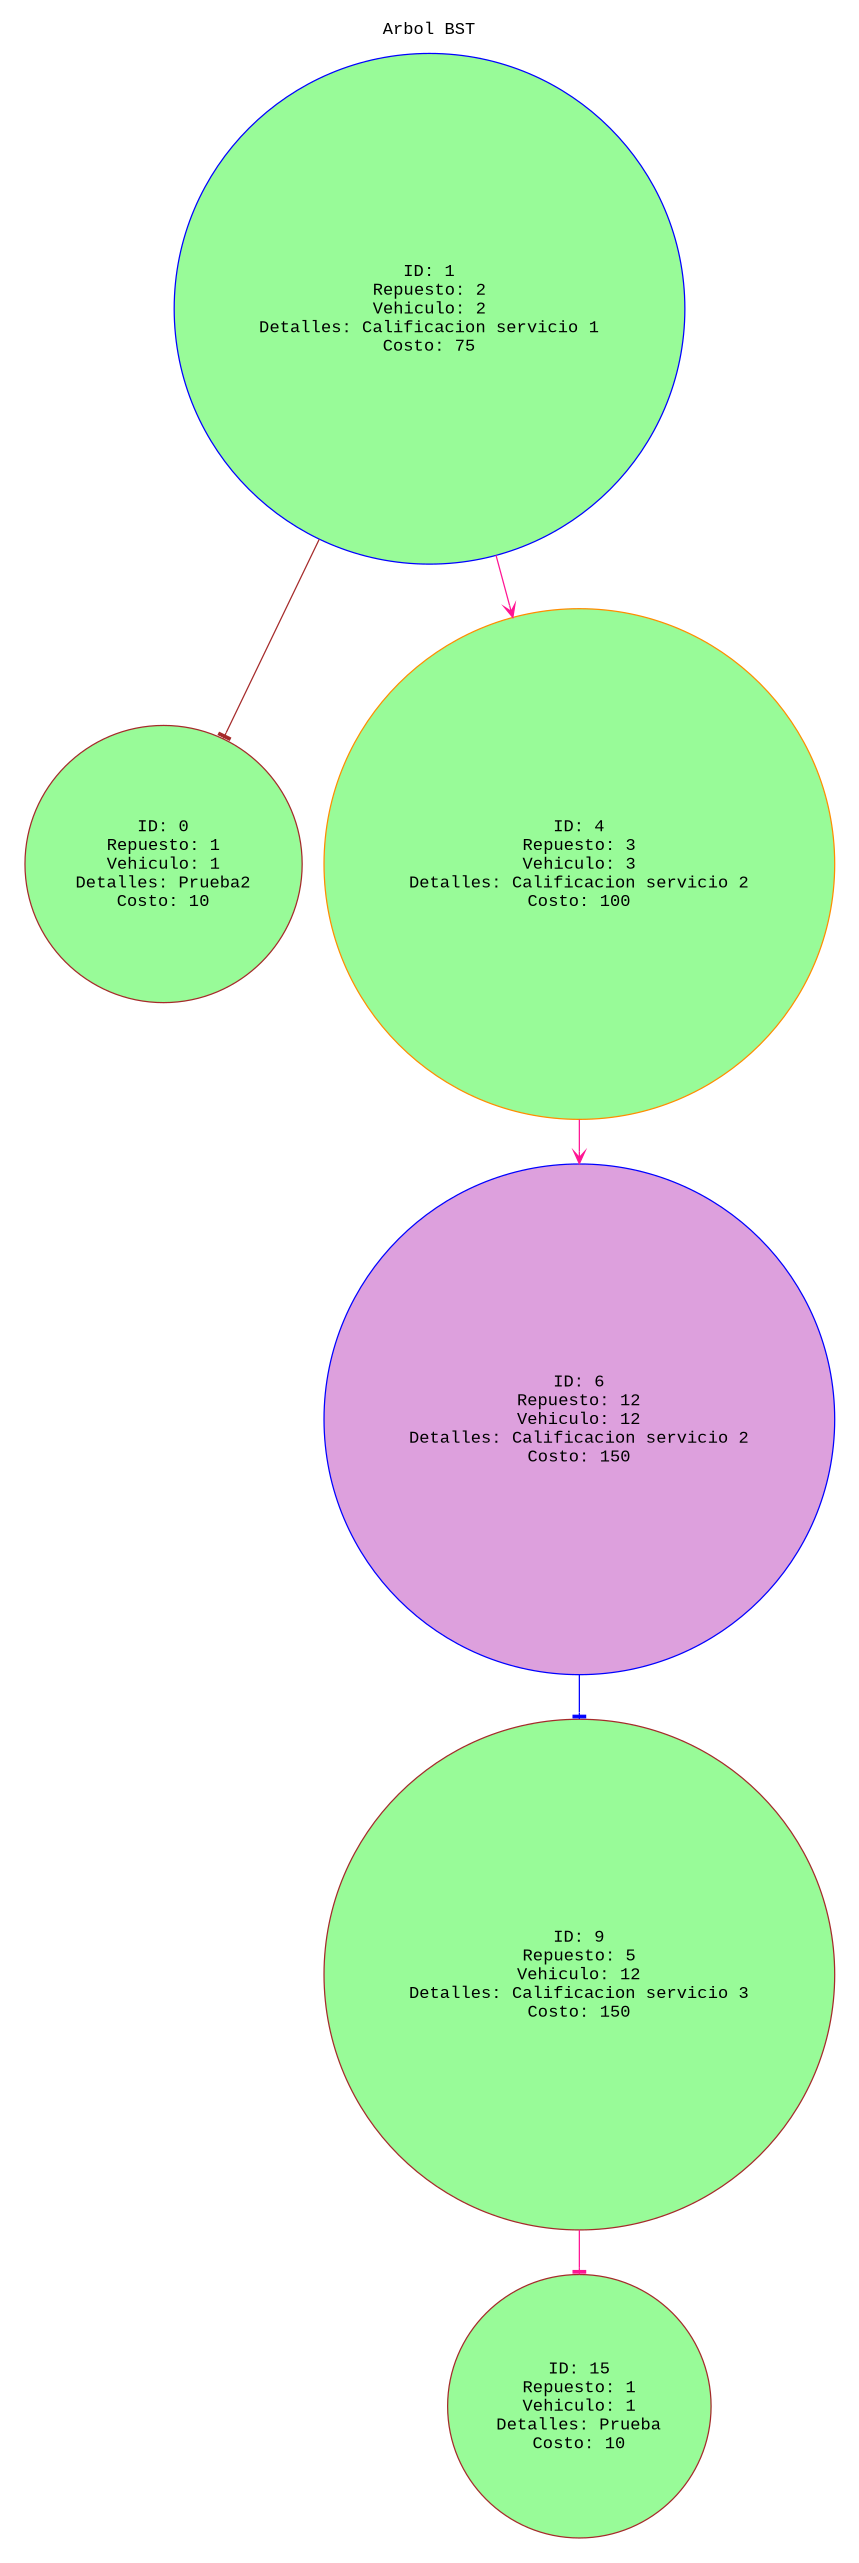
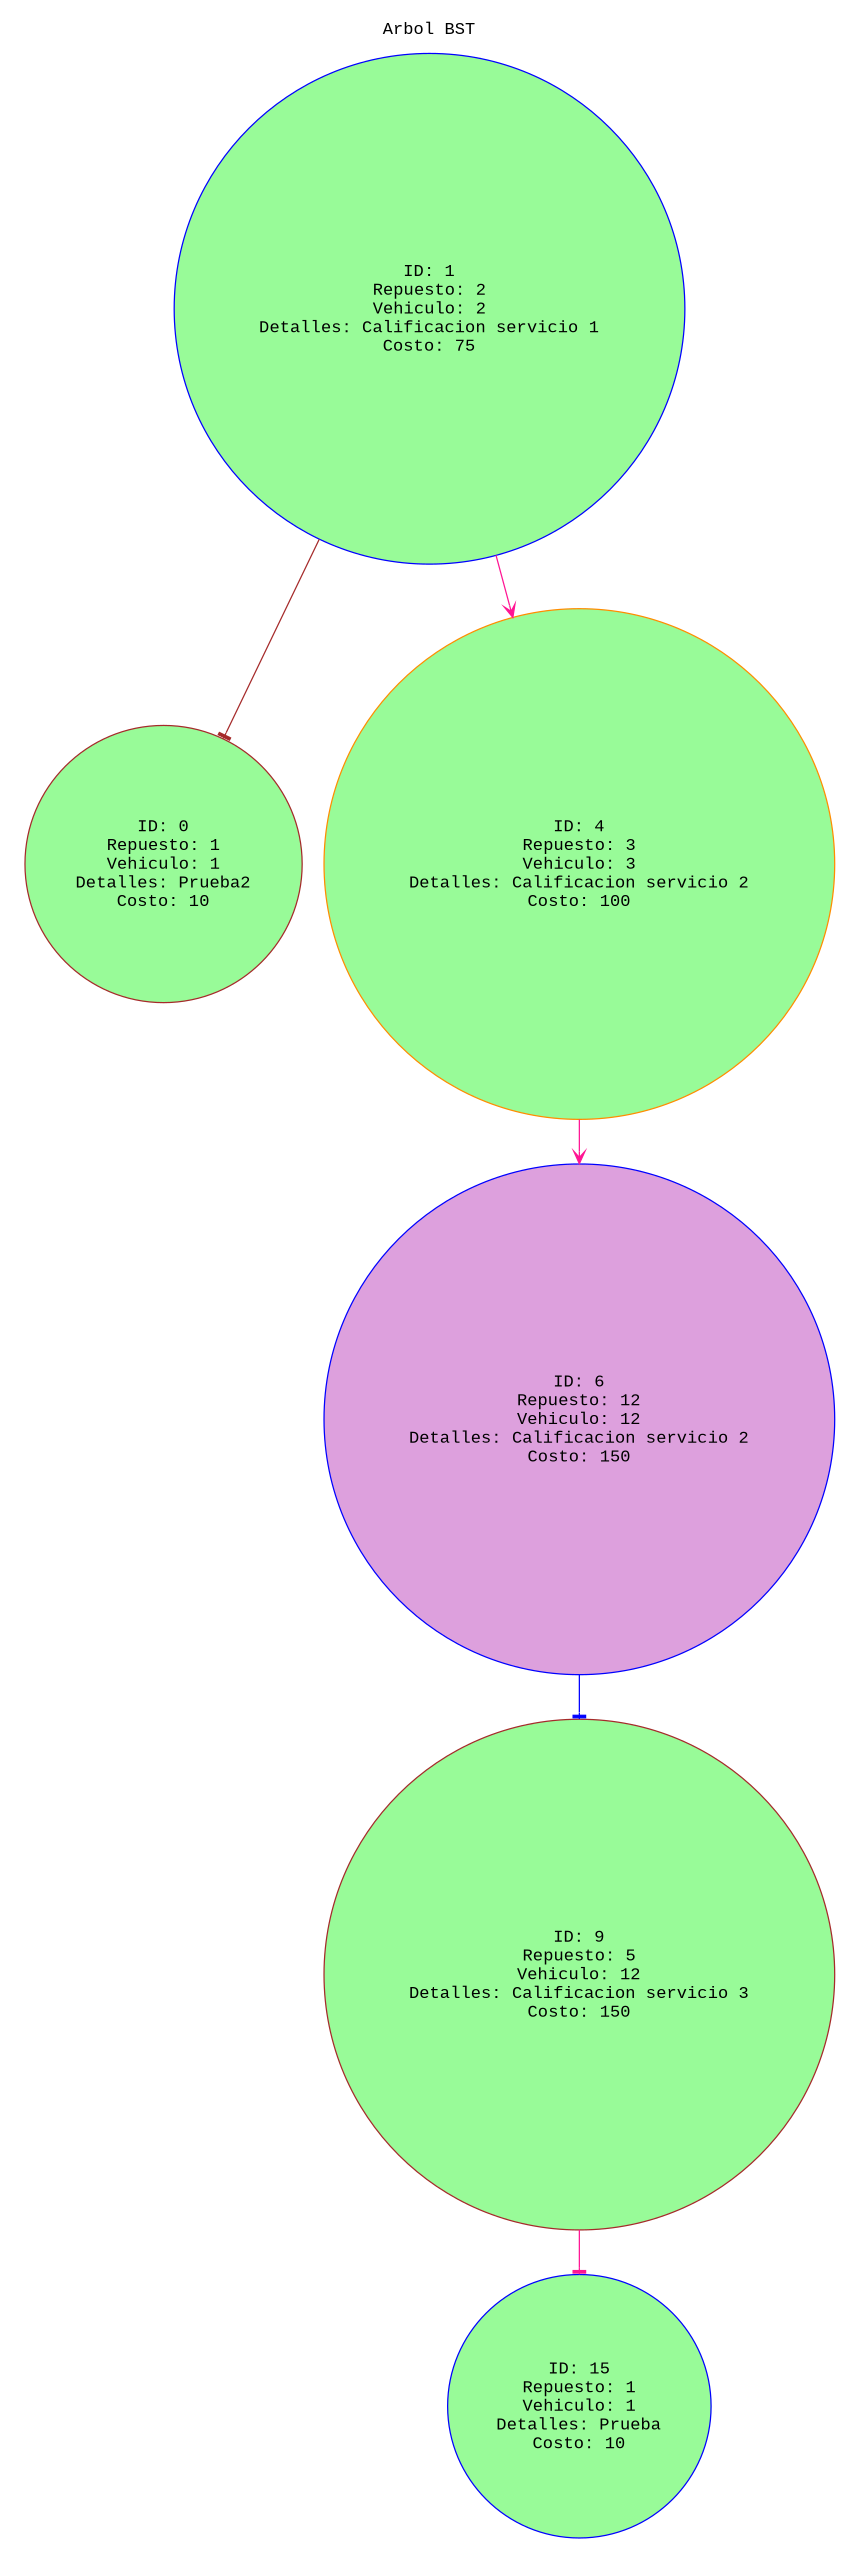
(579, 2406) -> (579, 2406)
